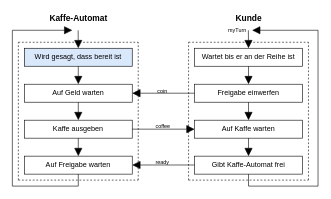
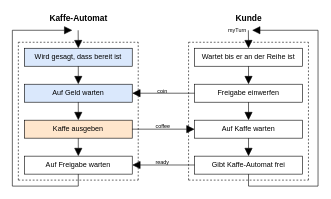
(78, 93) -> (78, 93)
(78, 129) -> (78, 129)
